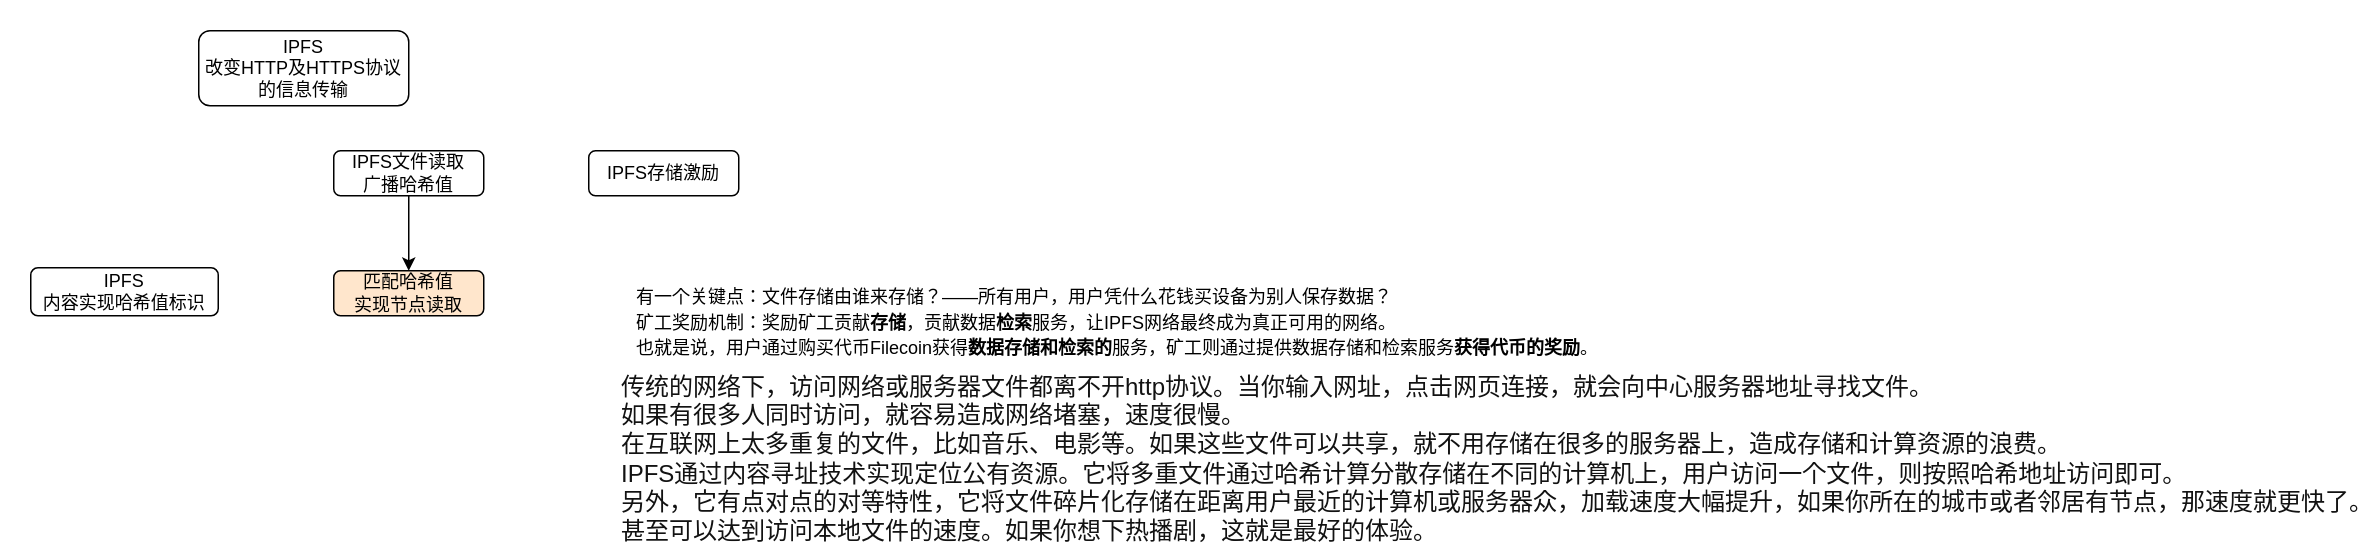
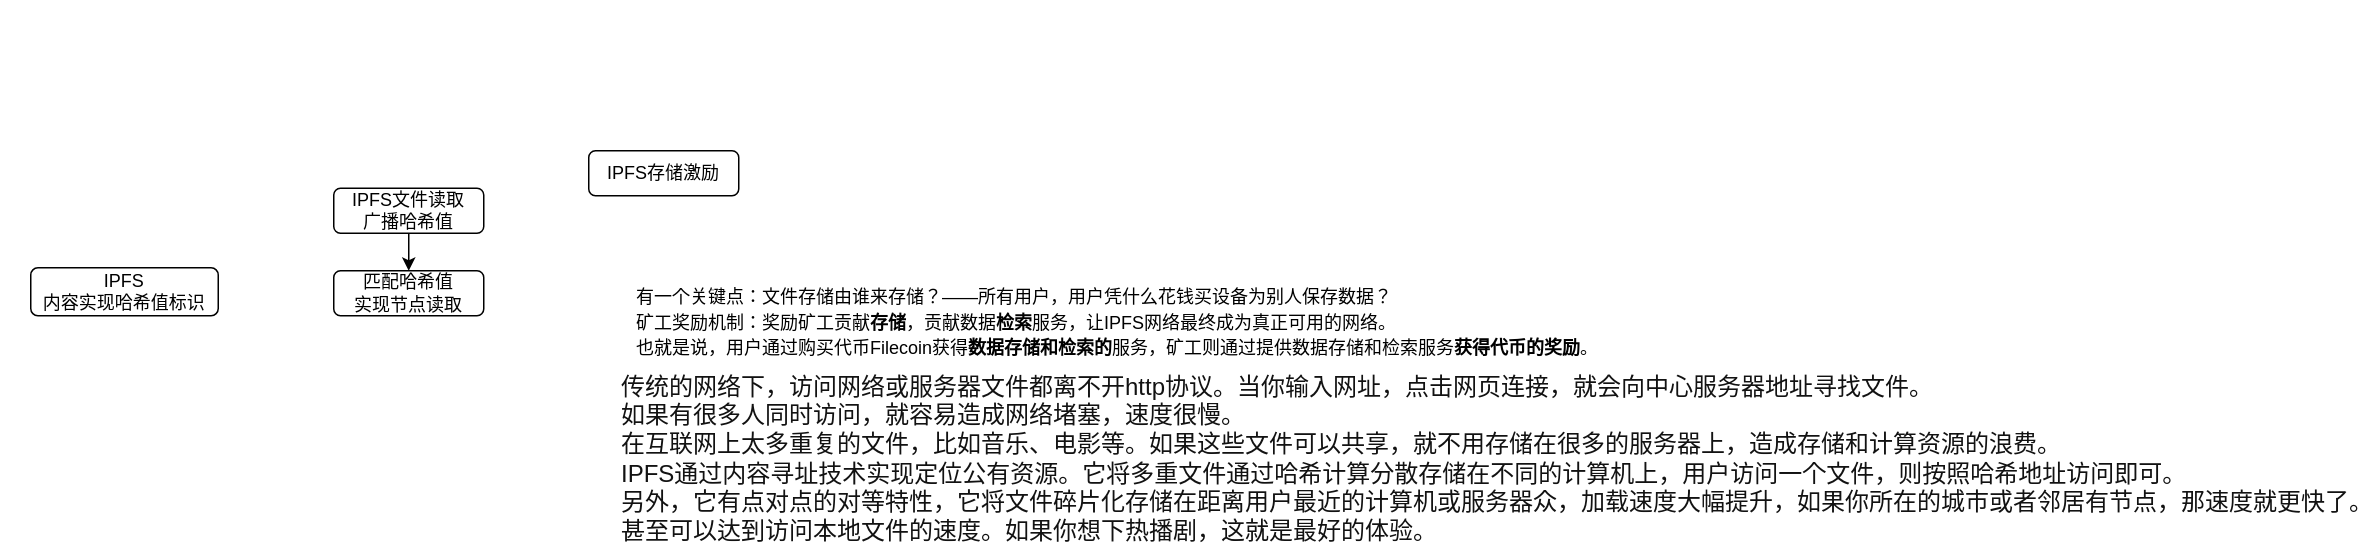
(304, 68) -> none
(409, 173) -> (409, 211)
(409, 293) -> (409, 293)
